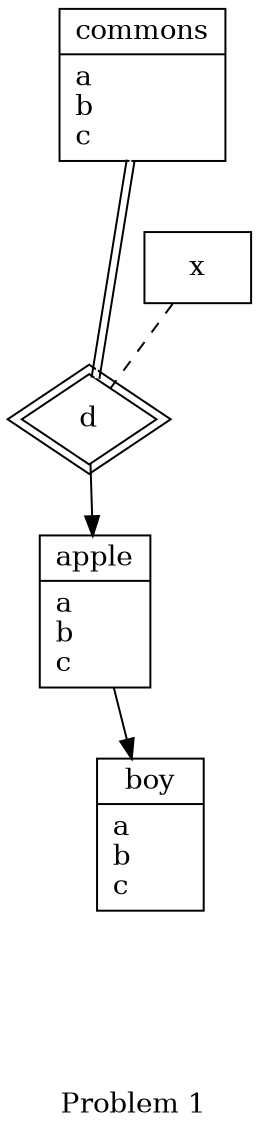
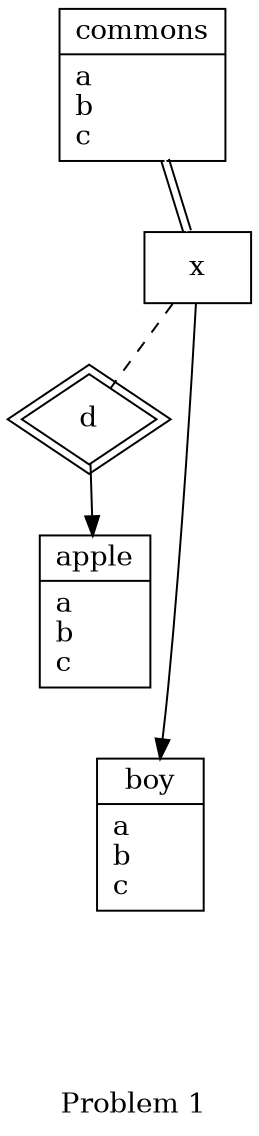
(113, 269) -> (176, 196)
(120, 713) -> (182, 521)
